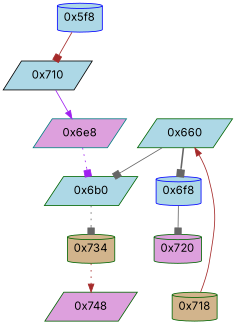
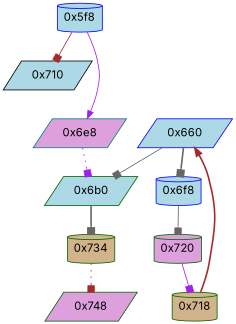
(62, 101) -> (99, 71)
(185, 133) -> (185, 133)
(91, 216) -> (91, 216)
(215, 223) -> (215, 223)
(91, 274) -> (91, 274)
none -> (185, 274)
